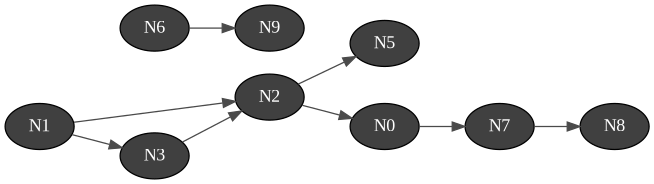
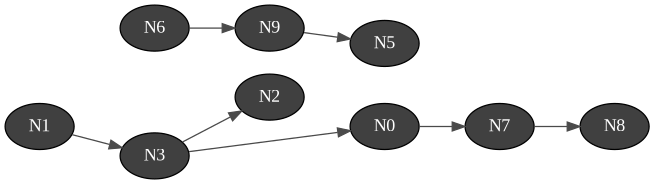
(321, 73) -> (321, 35)
(321, 110) -> (263, 142)
(148, 113) -> none
